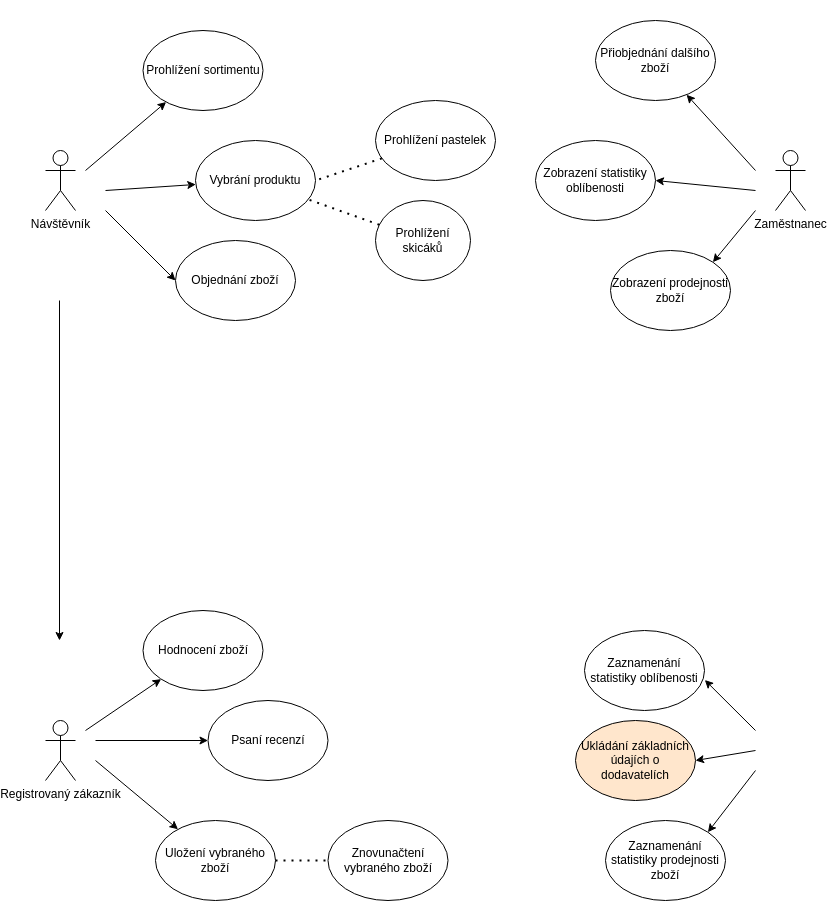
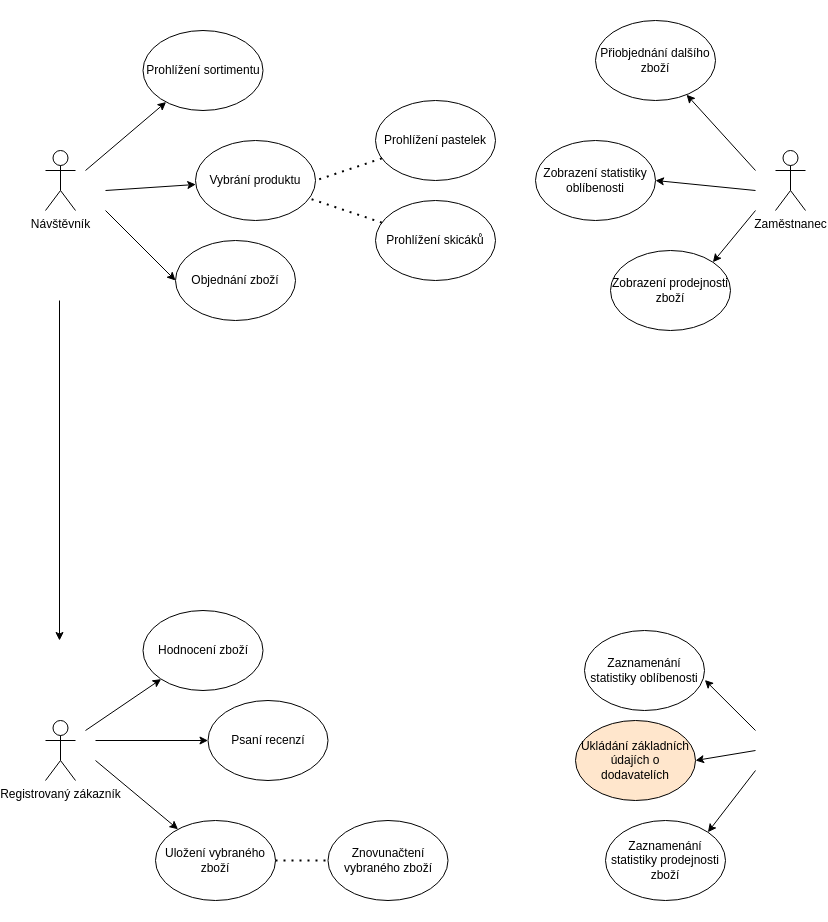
(423, 241) -> (436, 241)
